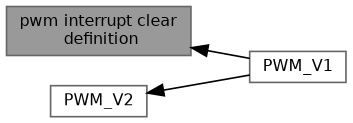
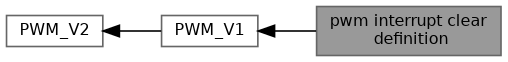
(229, 55) -> (296, 31)
